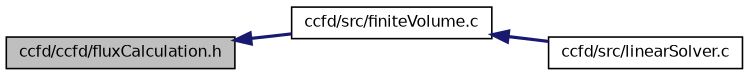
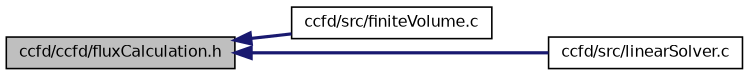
(528, 39) -> (400, 53)
